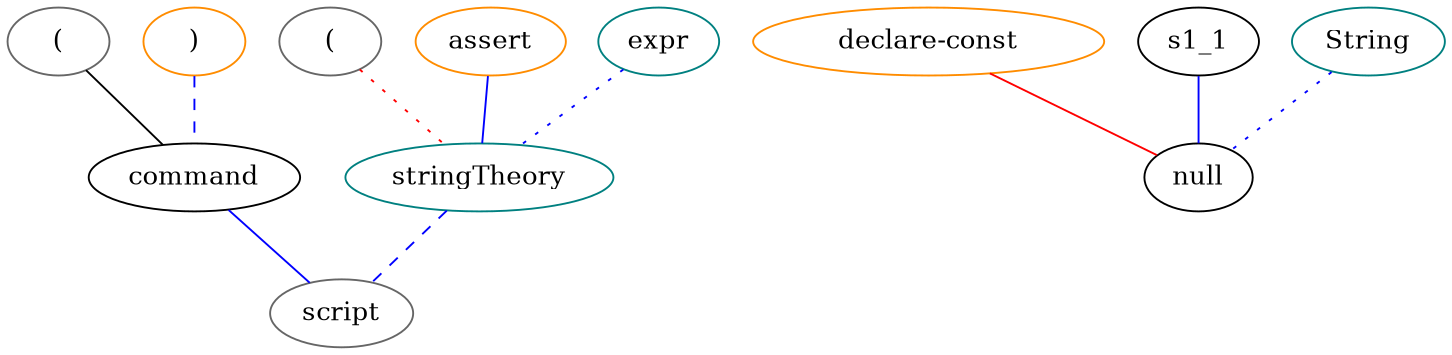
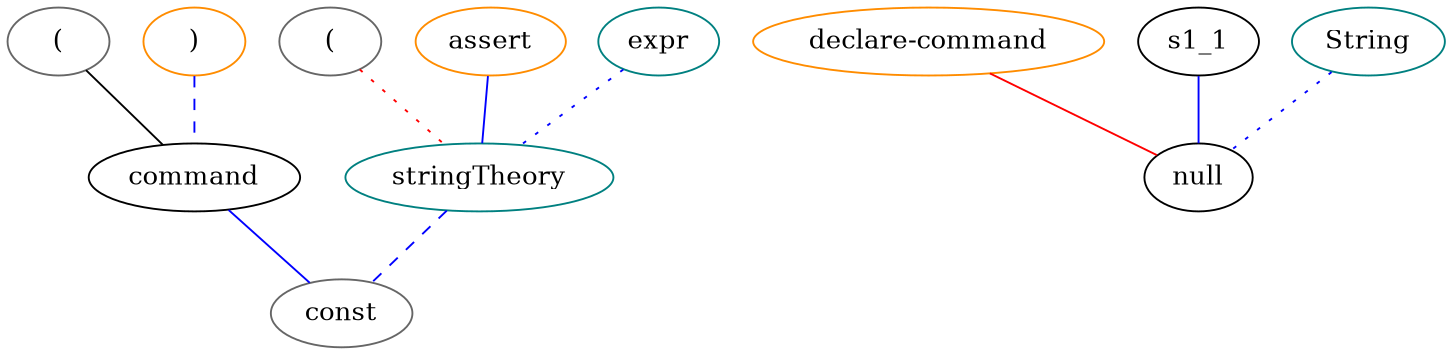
(929, 42) -> (929, 42)
(342, 313) -> (342, 313)
